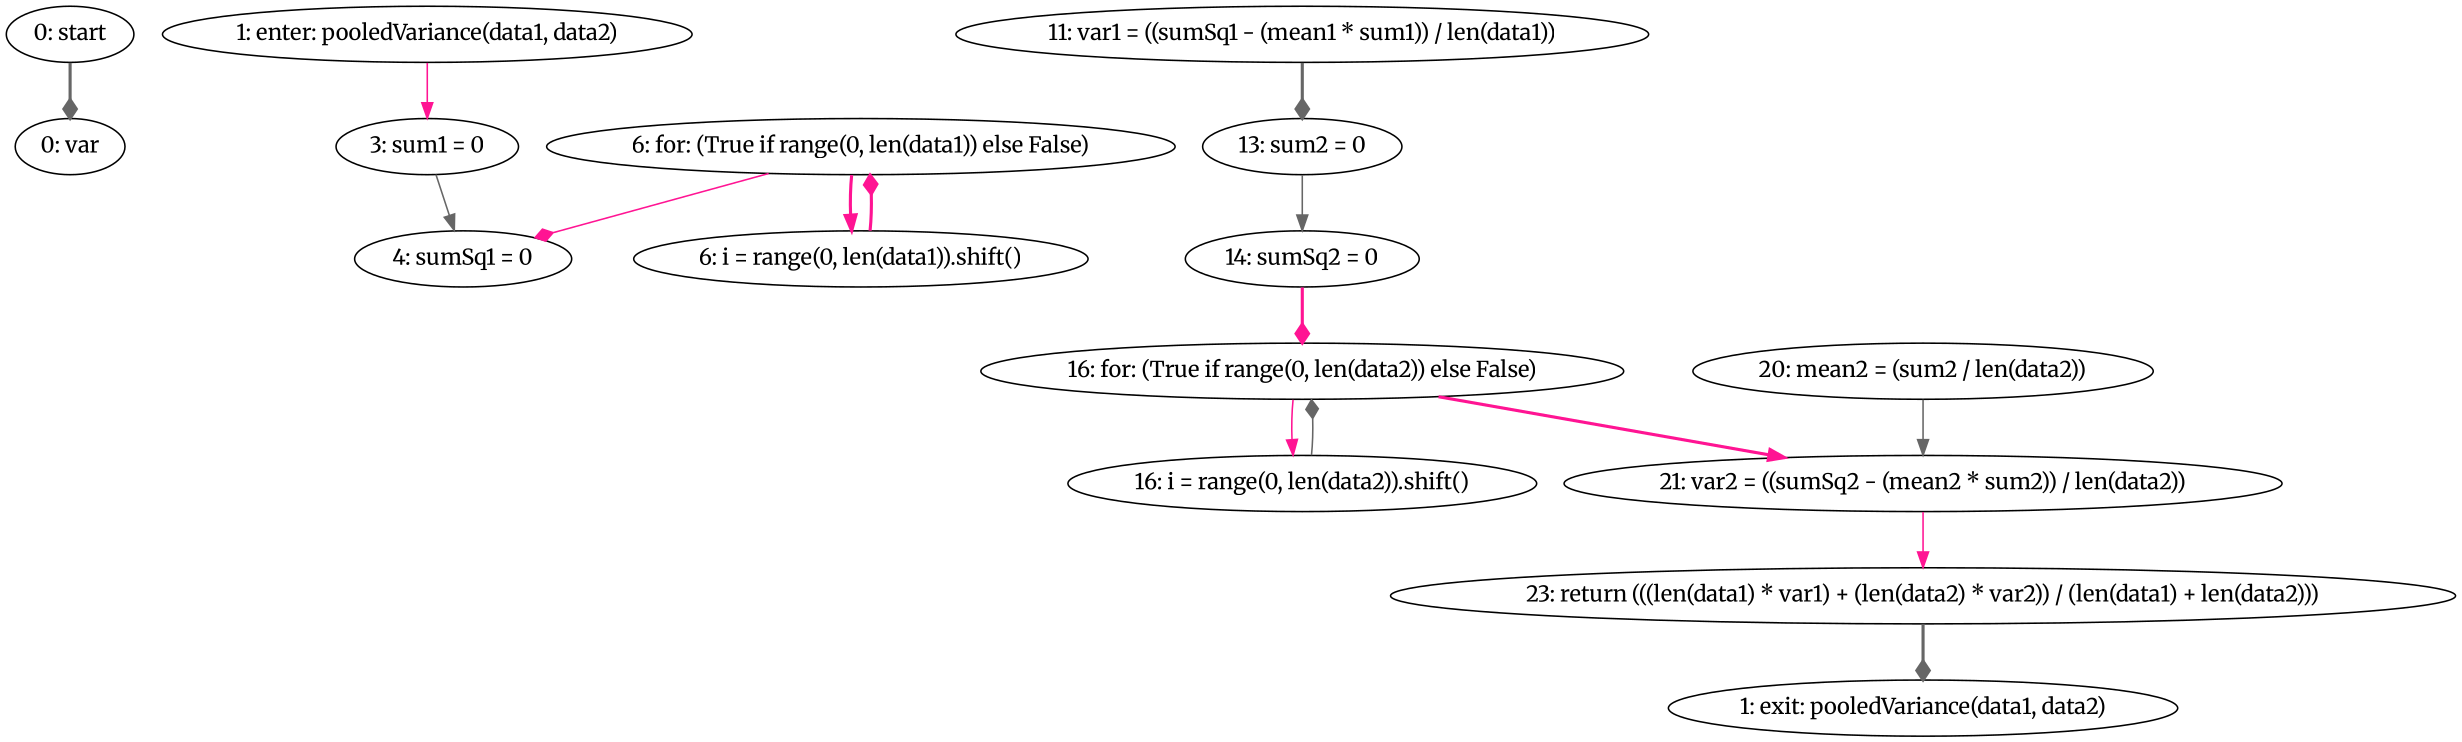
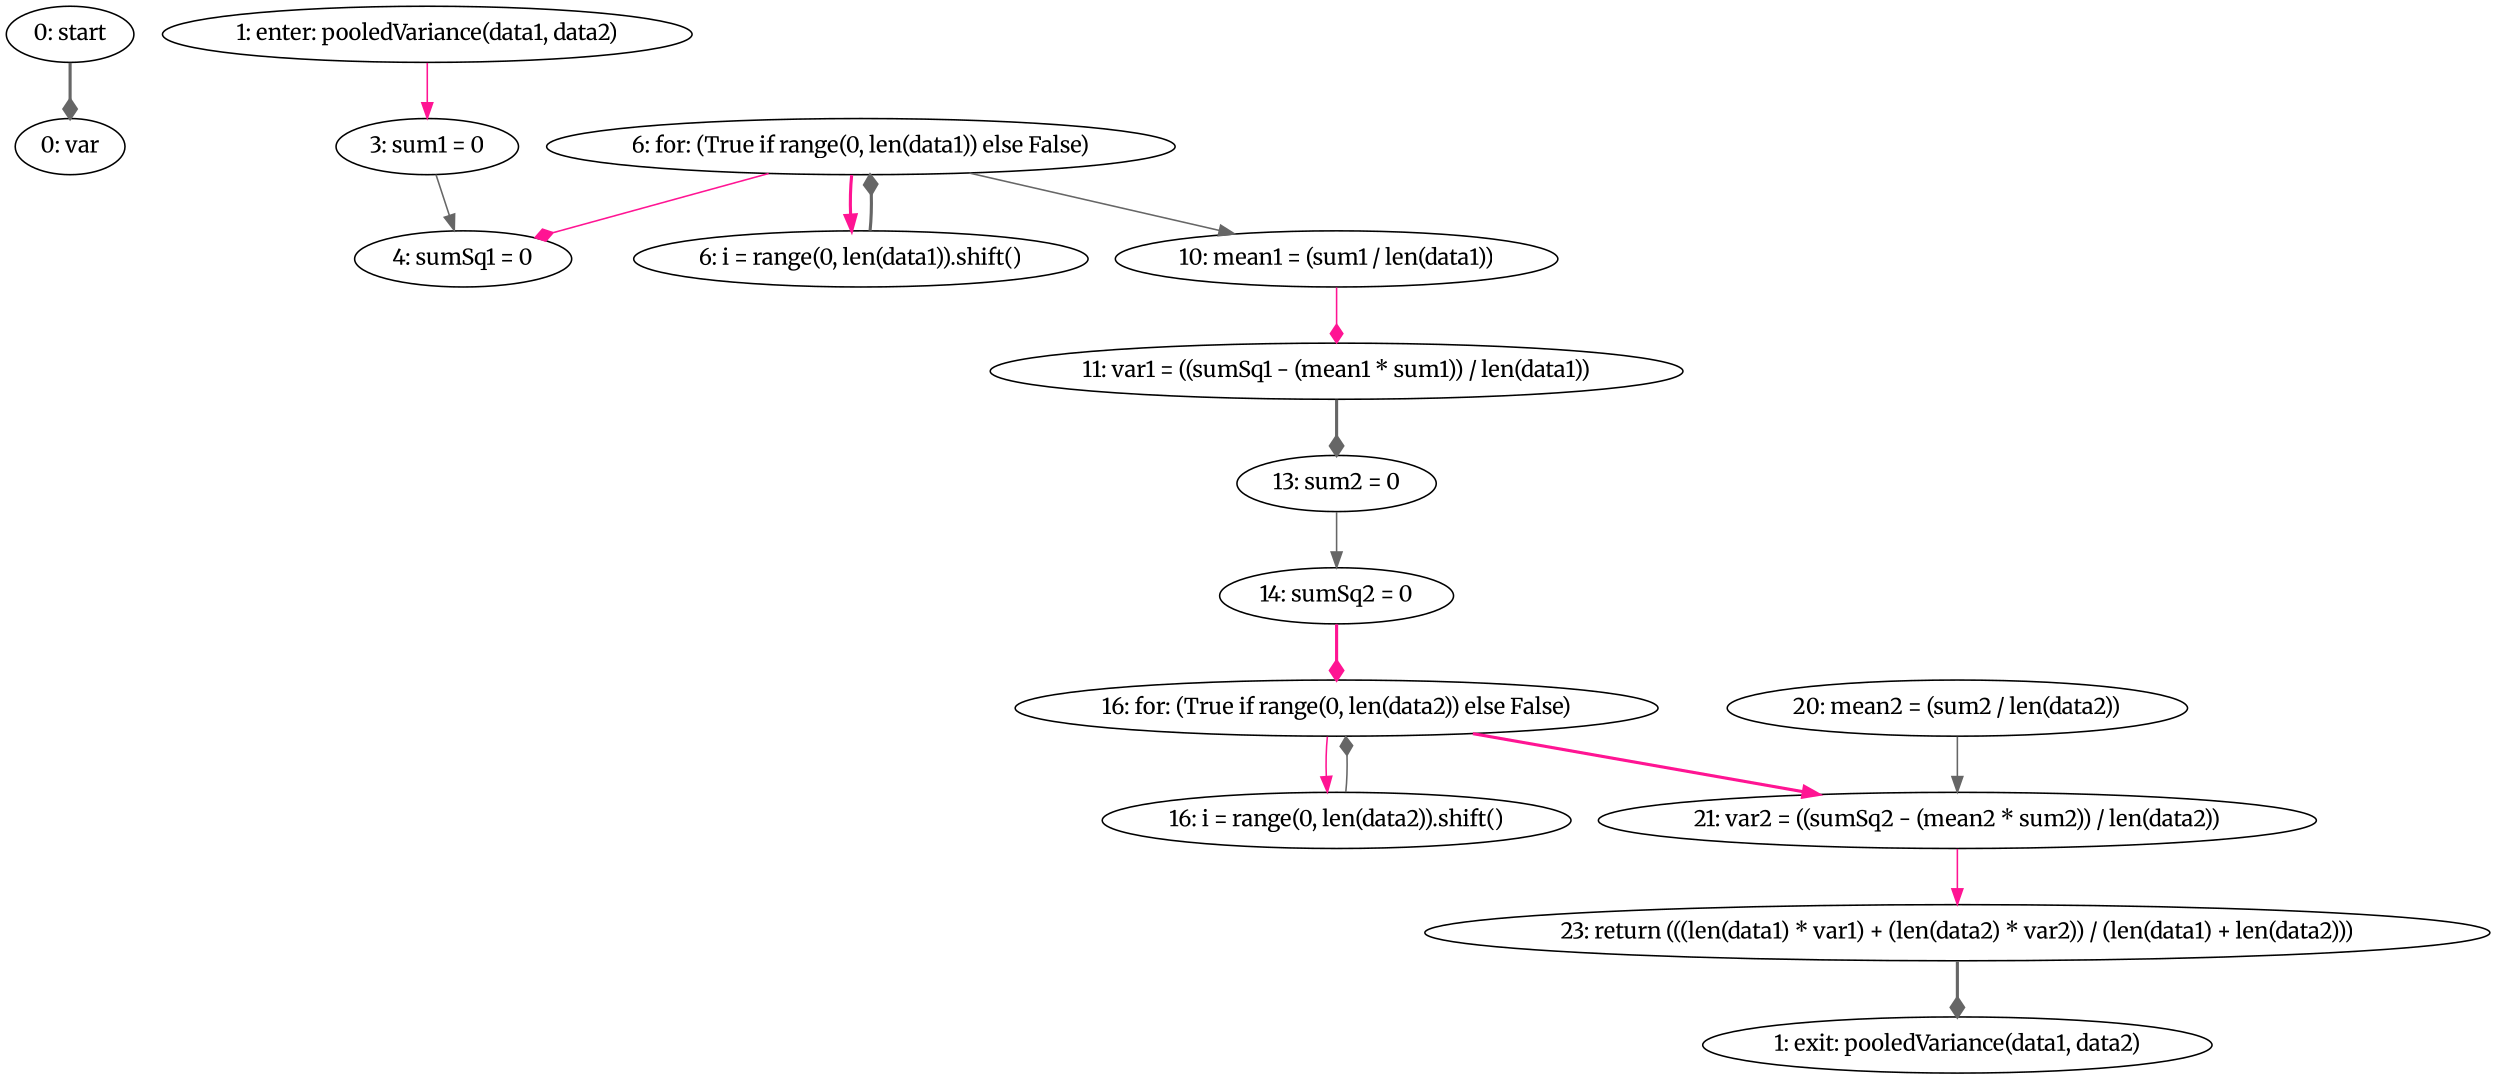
(871, 212) -> (871, 212)
none -> (1337, 259)
